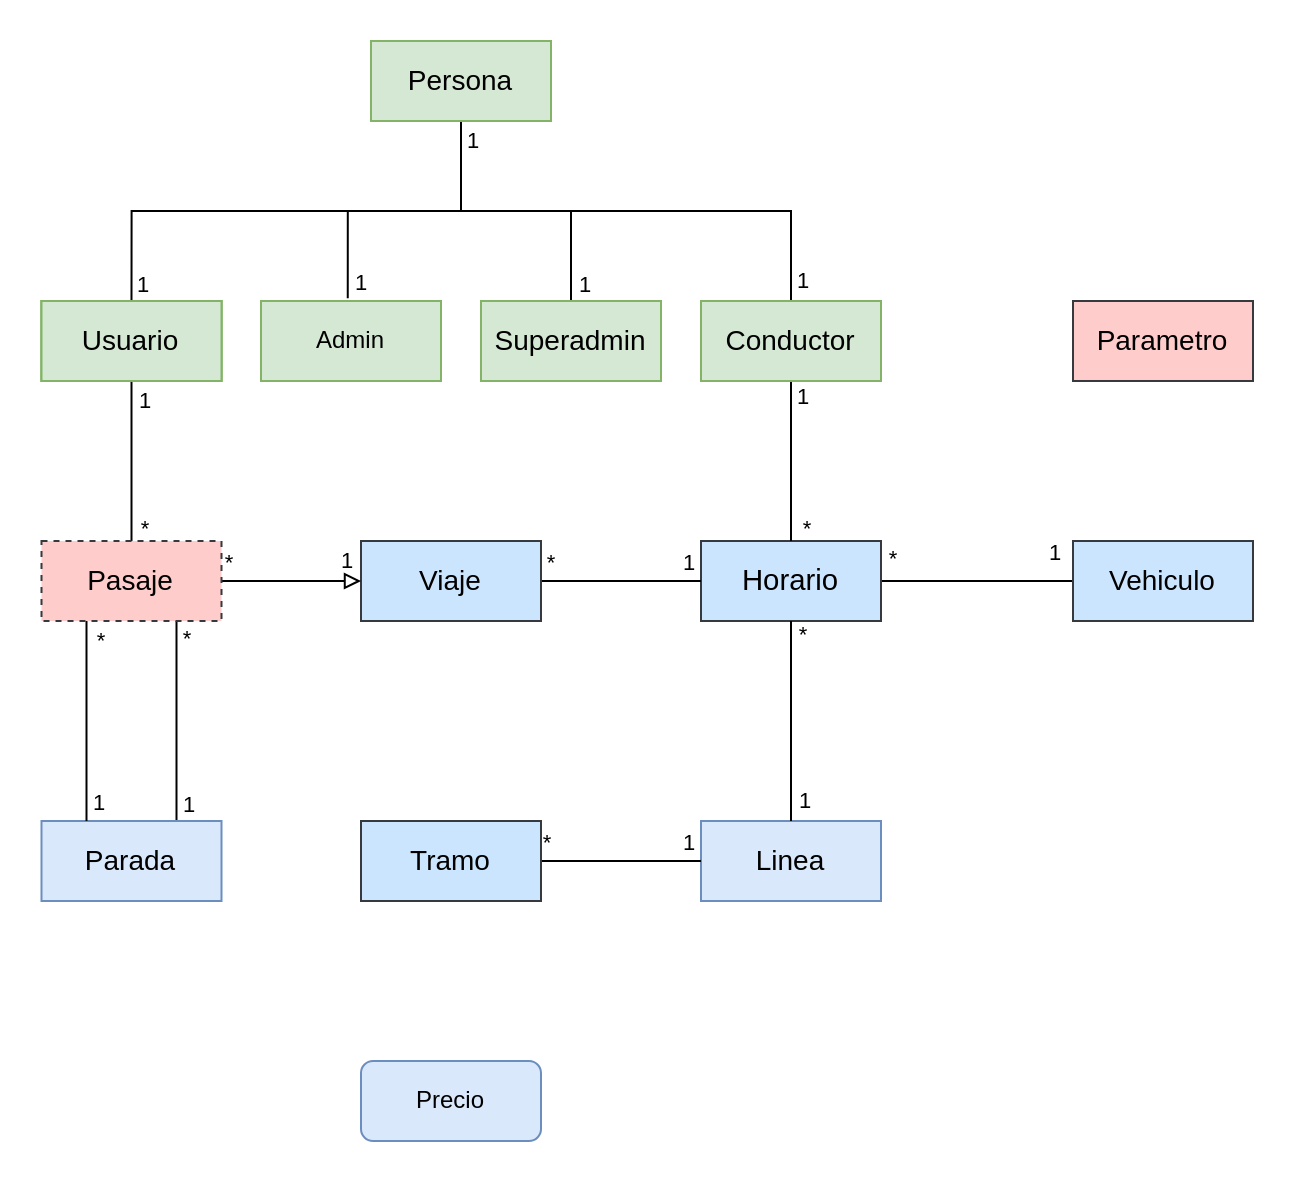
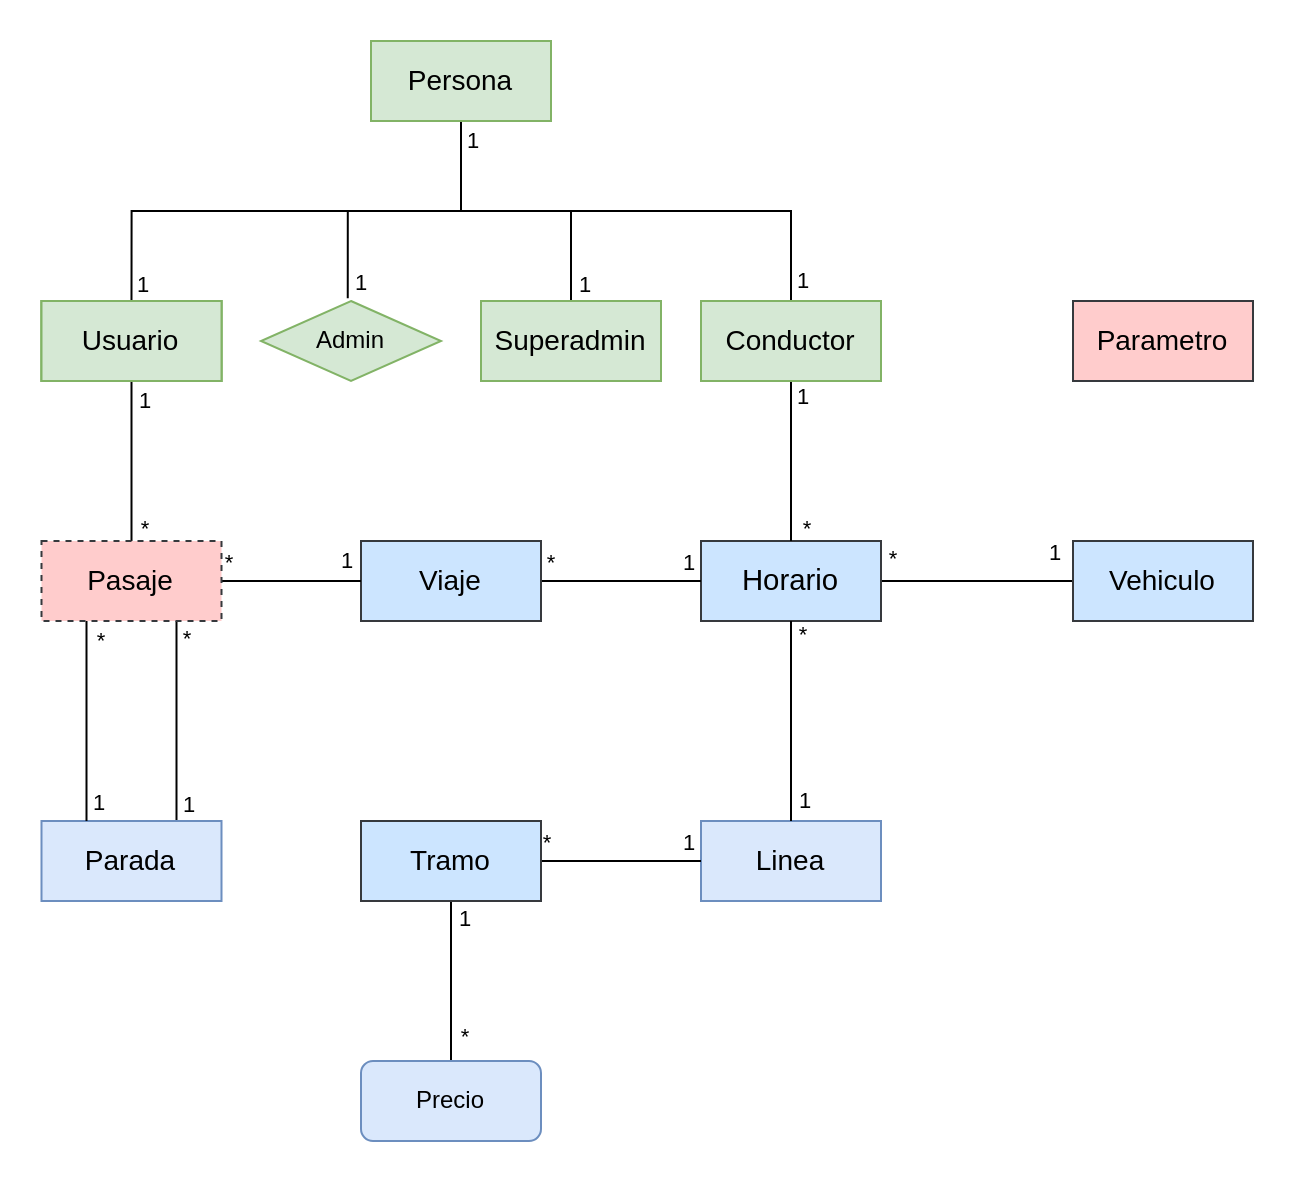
(351, 341) -> (351, 341)
(343, 581) -> (350, 581)
none -> (451, 981)
